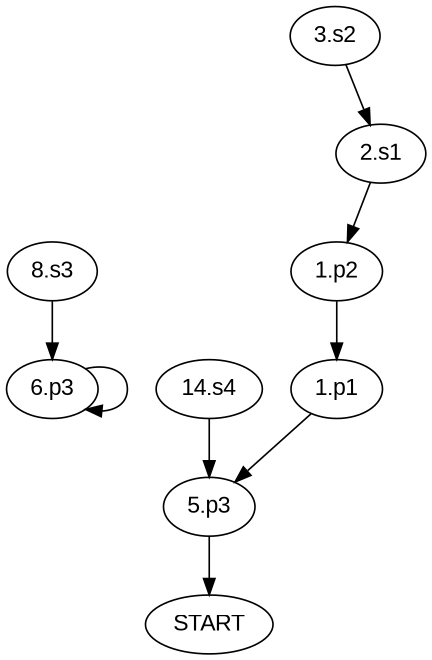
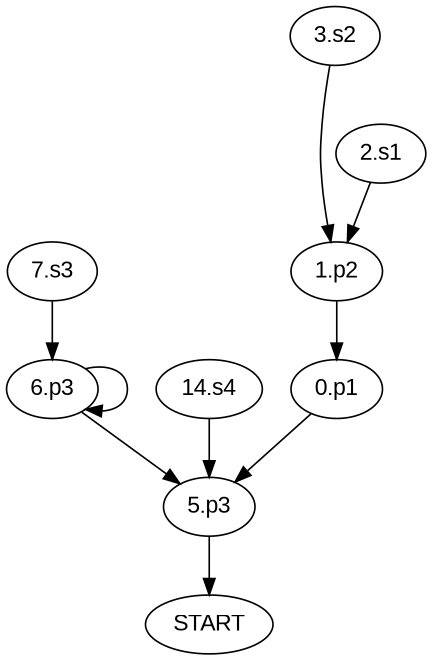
(355, 87) -> (321, 146)
(52, 271) -> (52, 271)
(337, 389) -> (337, 389)
none -> (124, 443)
